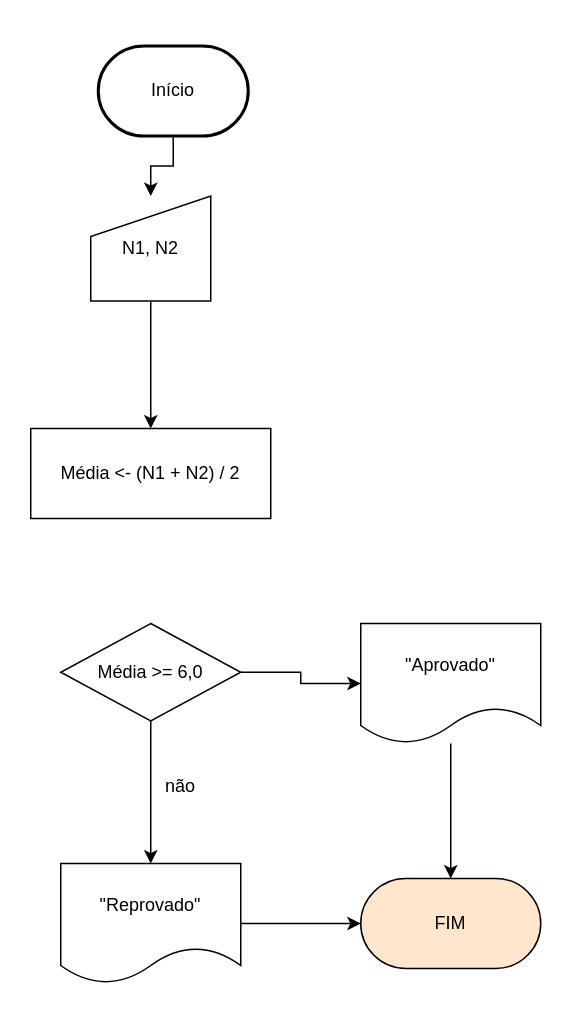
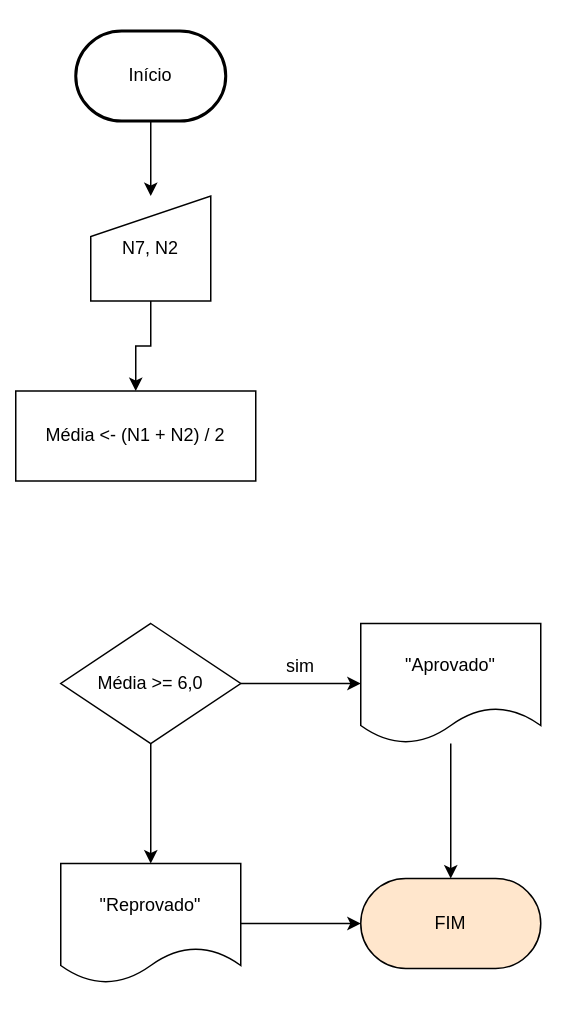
(173, 91) -> (151, 76)
(151, 248) -> (151, 248)
(151, 473) -> (136, 436)
none -> (301, 665)
(151, 672) -> (151, 683)
(181, 785) -> none
